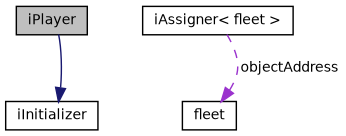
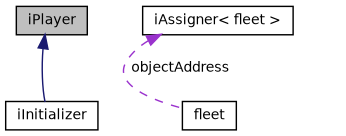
(61, 61) -> (42, 76)
(237, 62) -> (131, 85)
